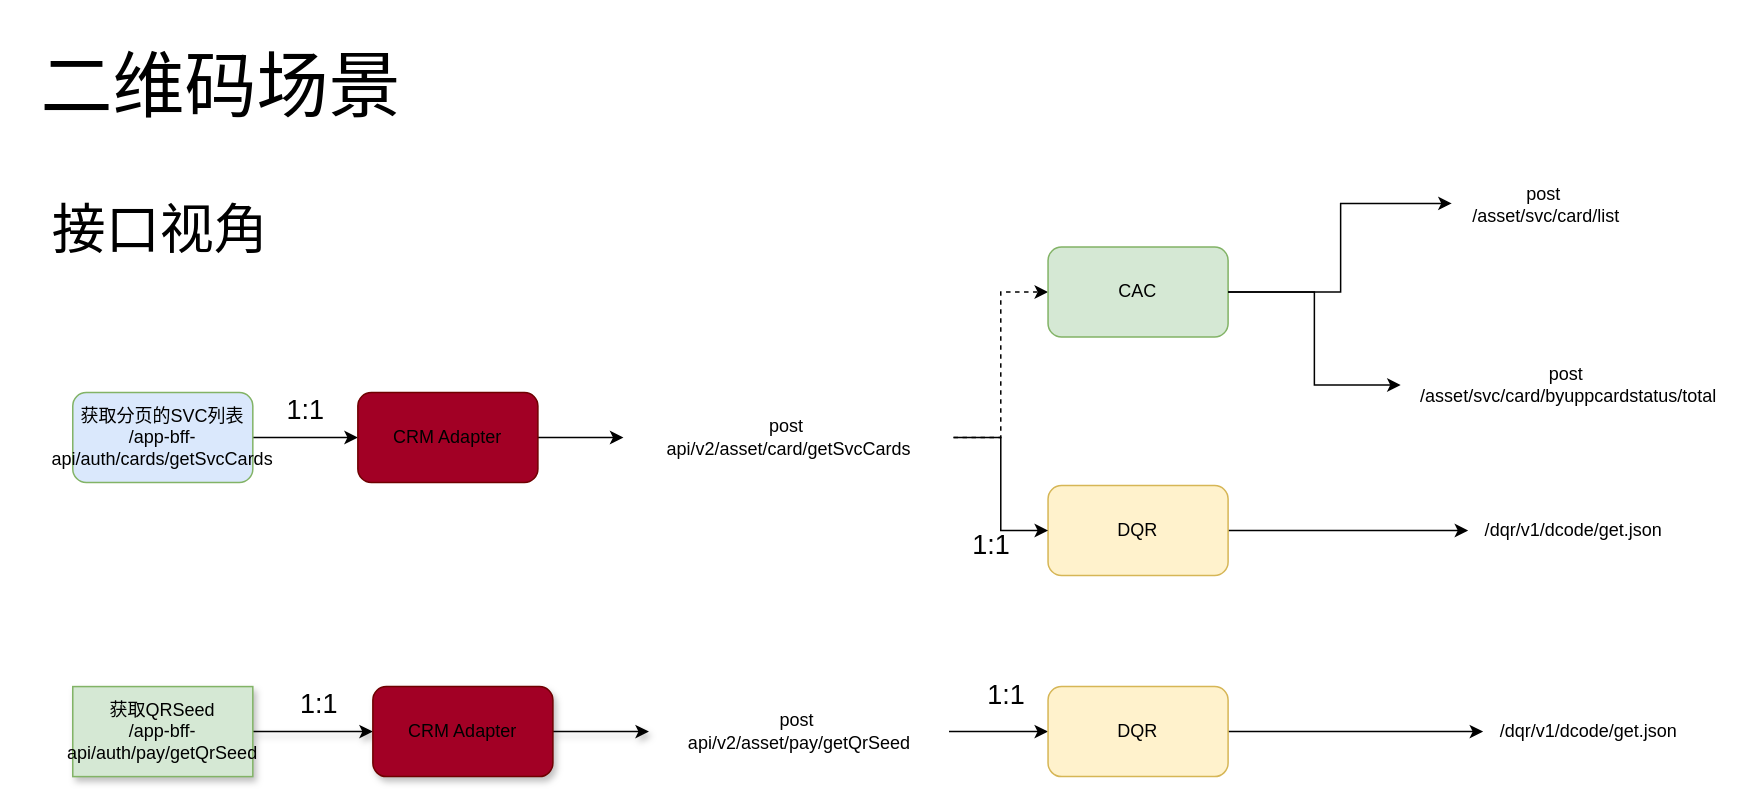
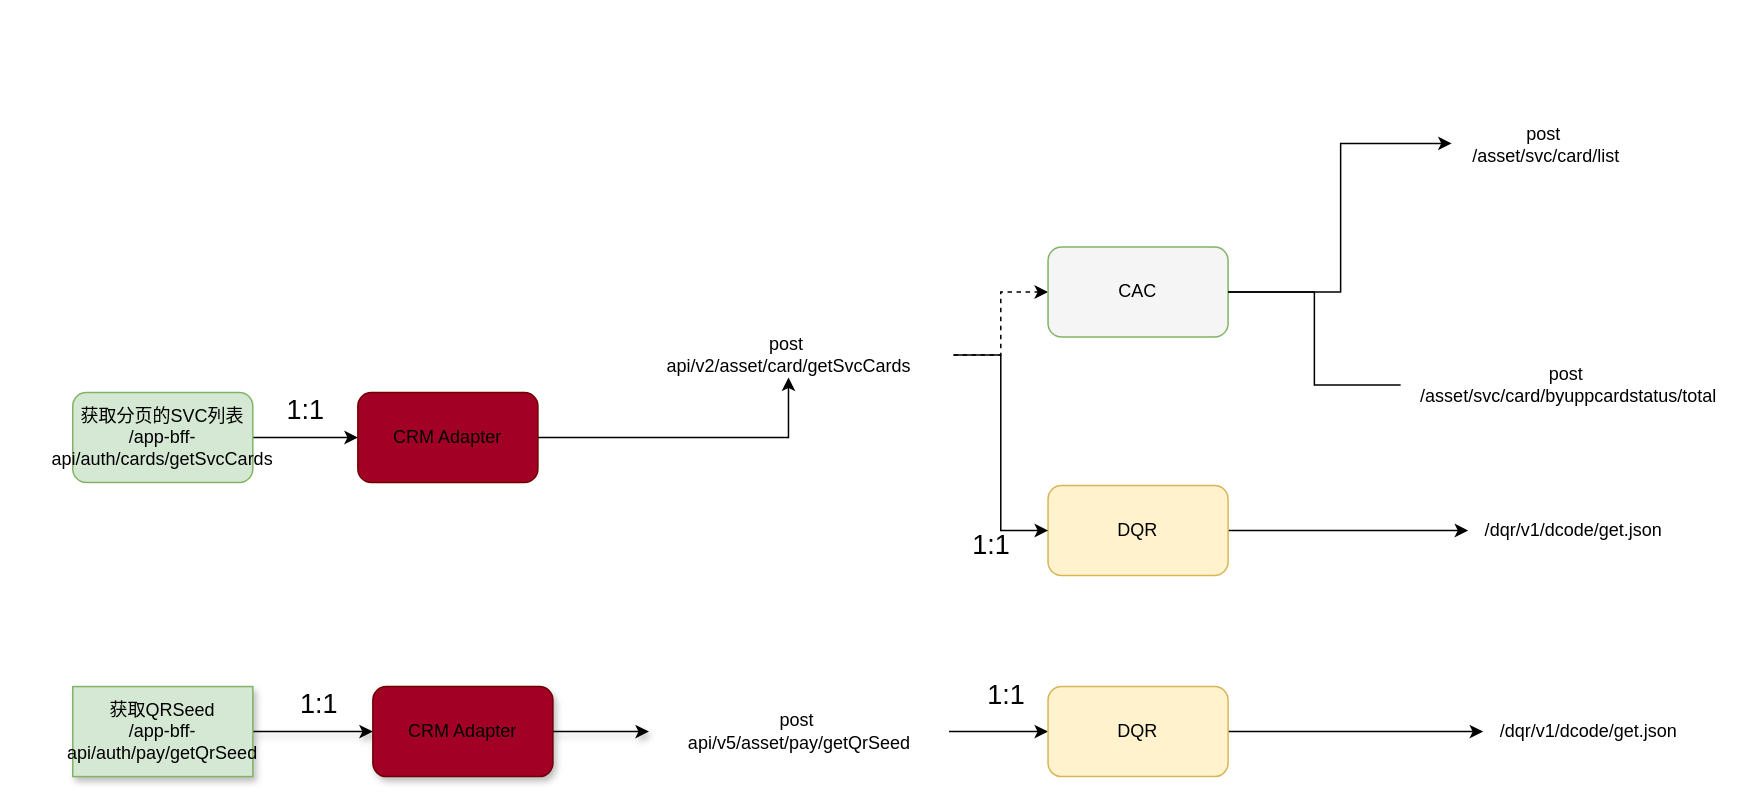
(345, 86) -> none
(1543, 205) -> (1543, 145)
(159, 230) -> none
(1138, 292) -> (1138, 292)
(1389, 385) -> (1393, 385)
(163, 437) -> (163, 437)
(788, 437) -> (788, 355)
(800, 731) -> (800, 731)
